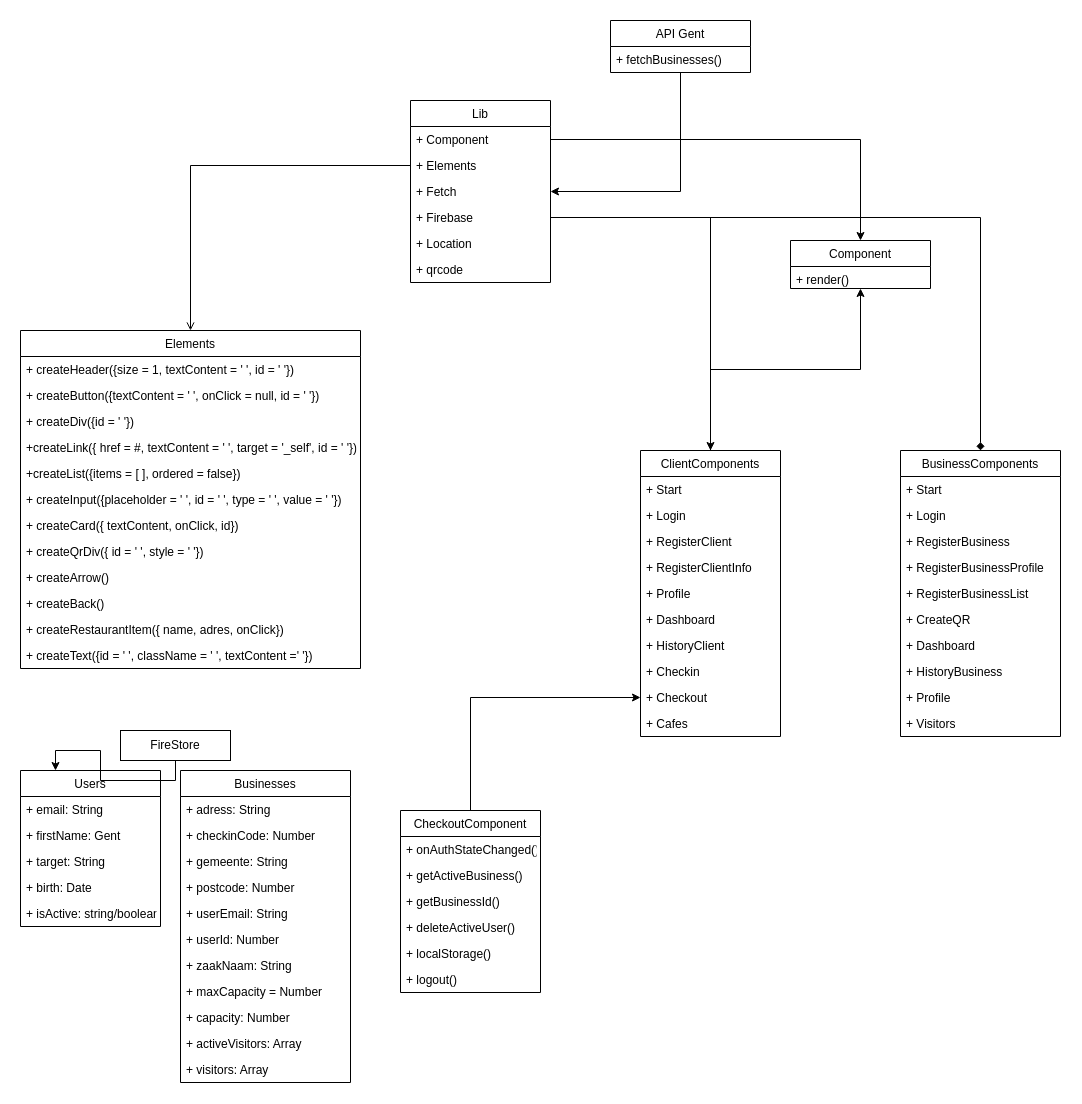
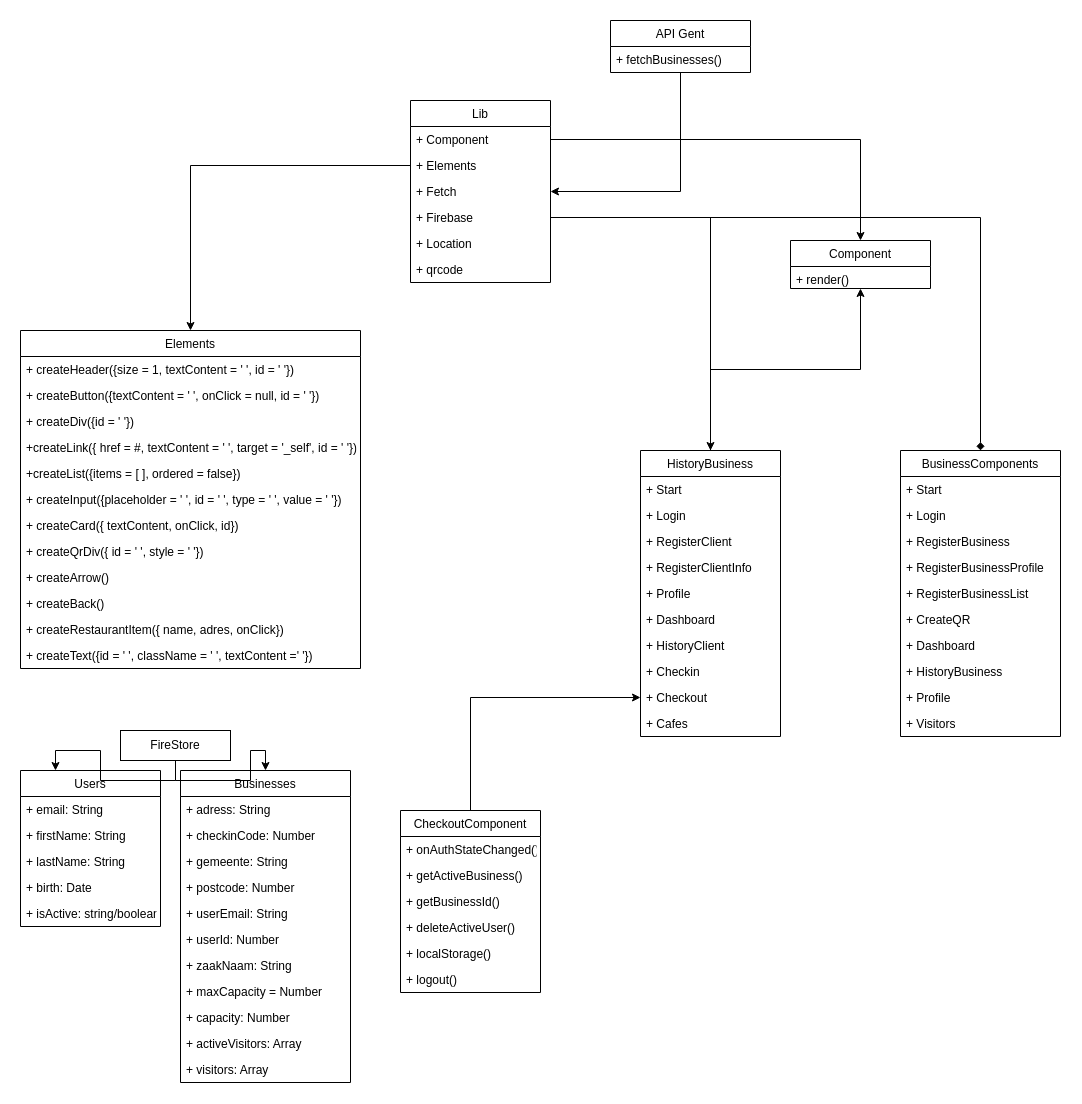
(191, 324) -> (191, 322)
(710, 464) -> (710, 464)
none -> (243, 781)
(77, 836) -> (82, 836)
(74, 862) -> (79, 862)
